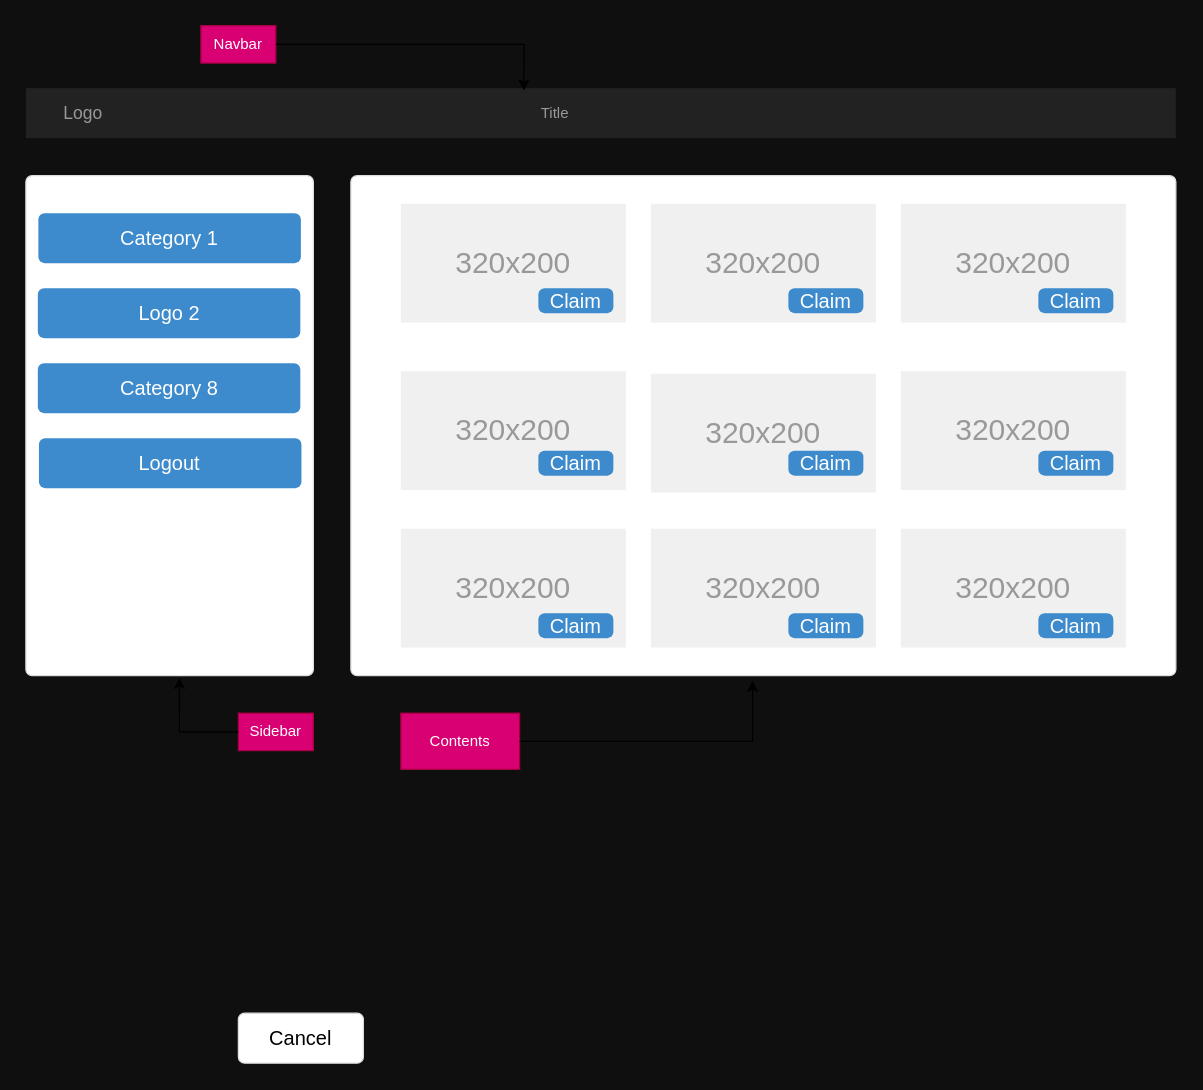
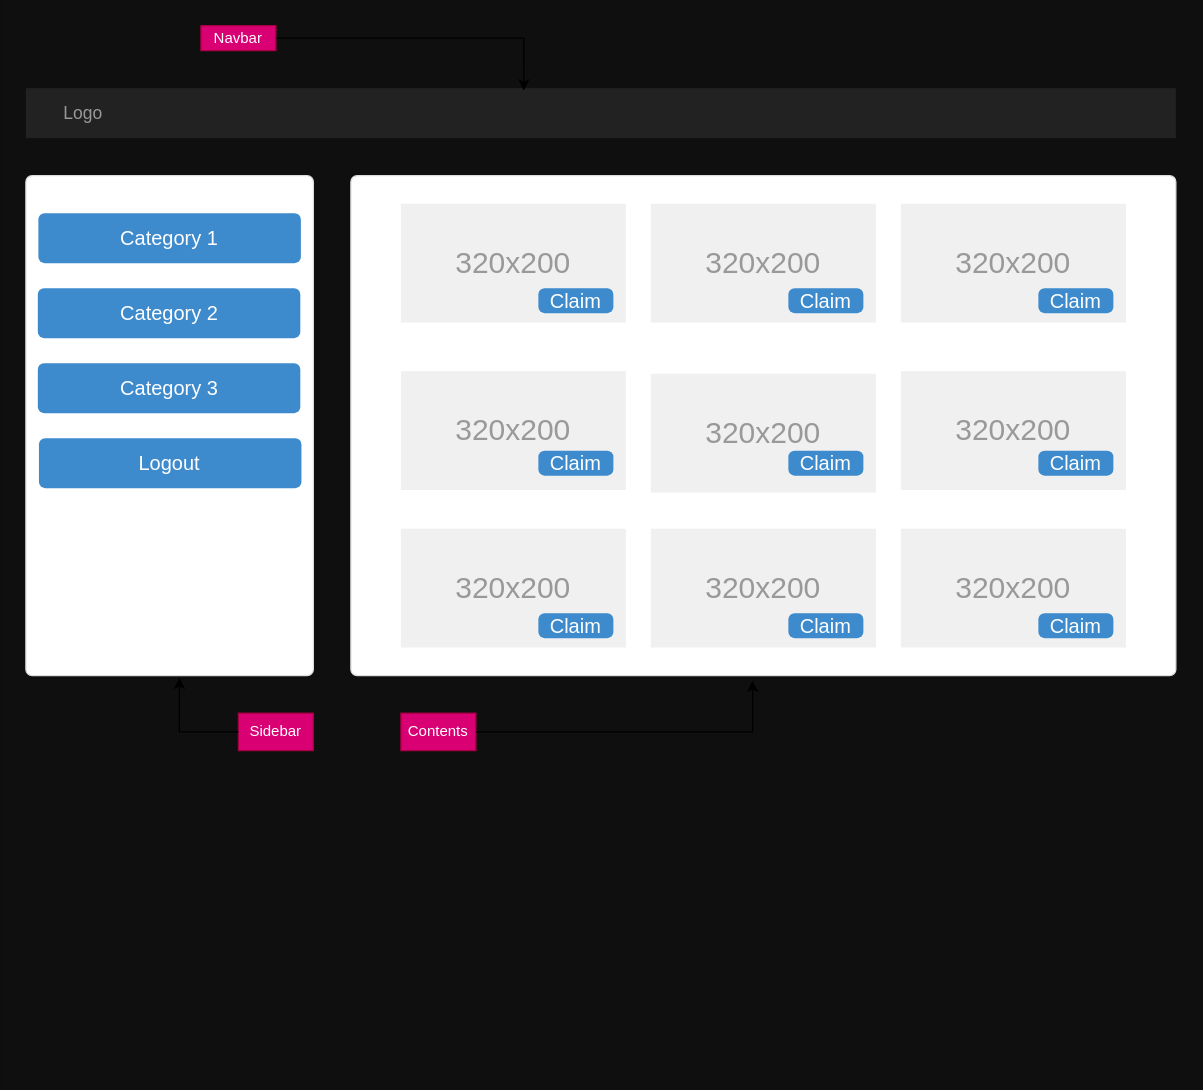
(238, 44) -> (238, 38)
(555, 113) -> none
(169, 313) -> (169, 313)
(169, 388) -> (169, 388)
(460, 741) -> (438, 732)
(301, 1038) -> none
